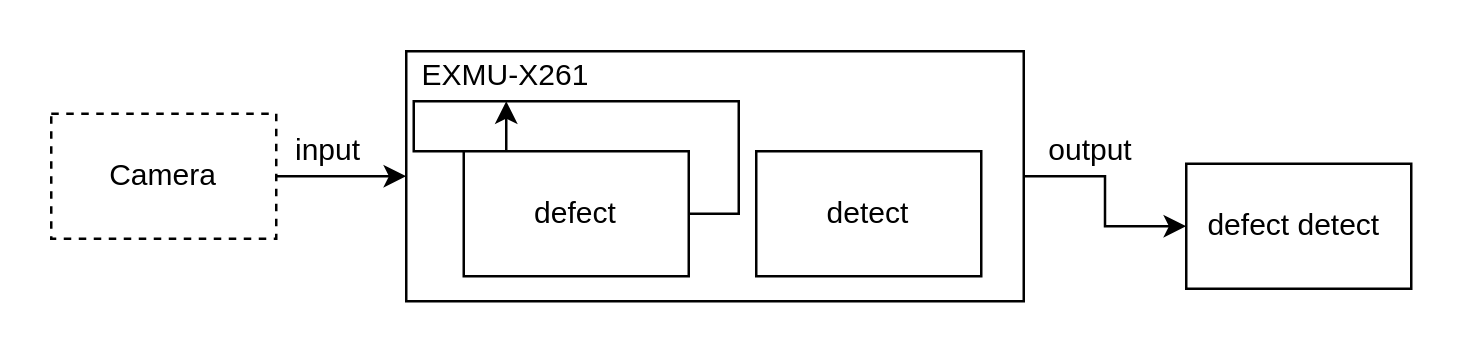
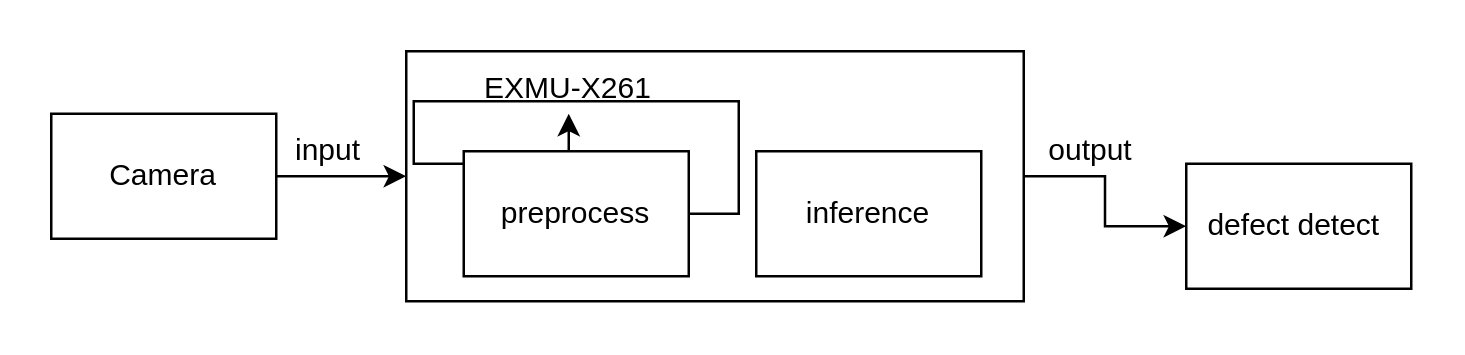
(506, 76) -> (569, 89)
(164, 176) -> (164, 176)
(576, 214) -> (576, 214)
(869, 214) -> (869, 214)
